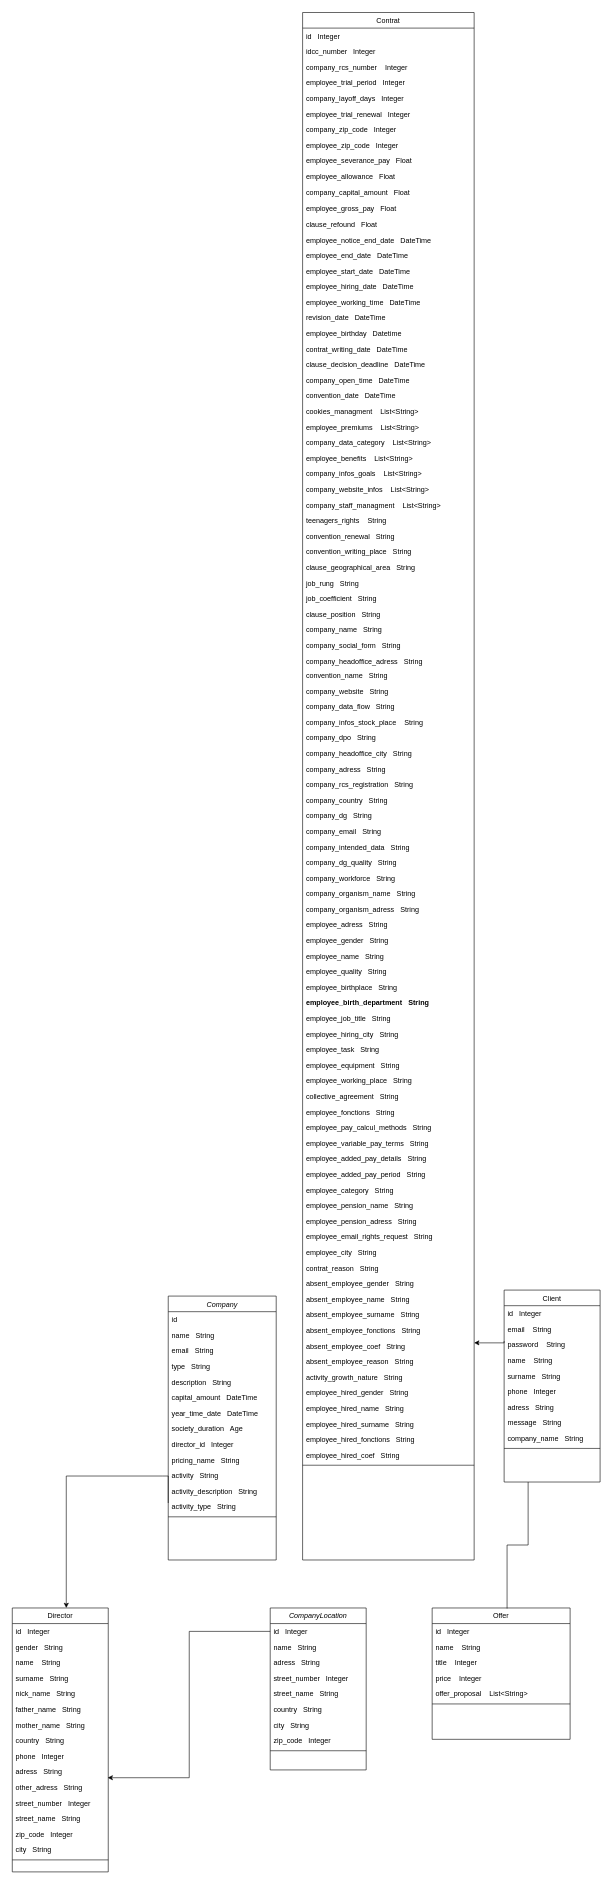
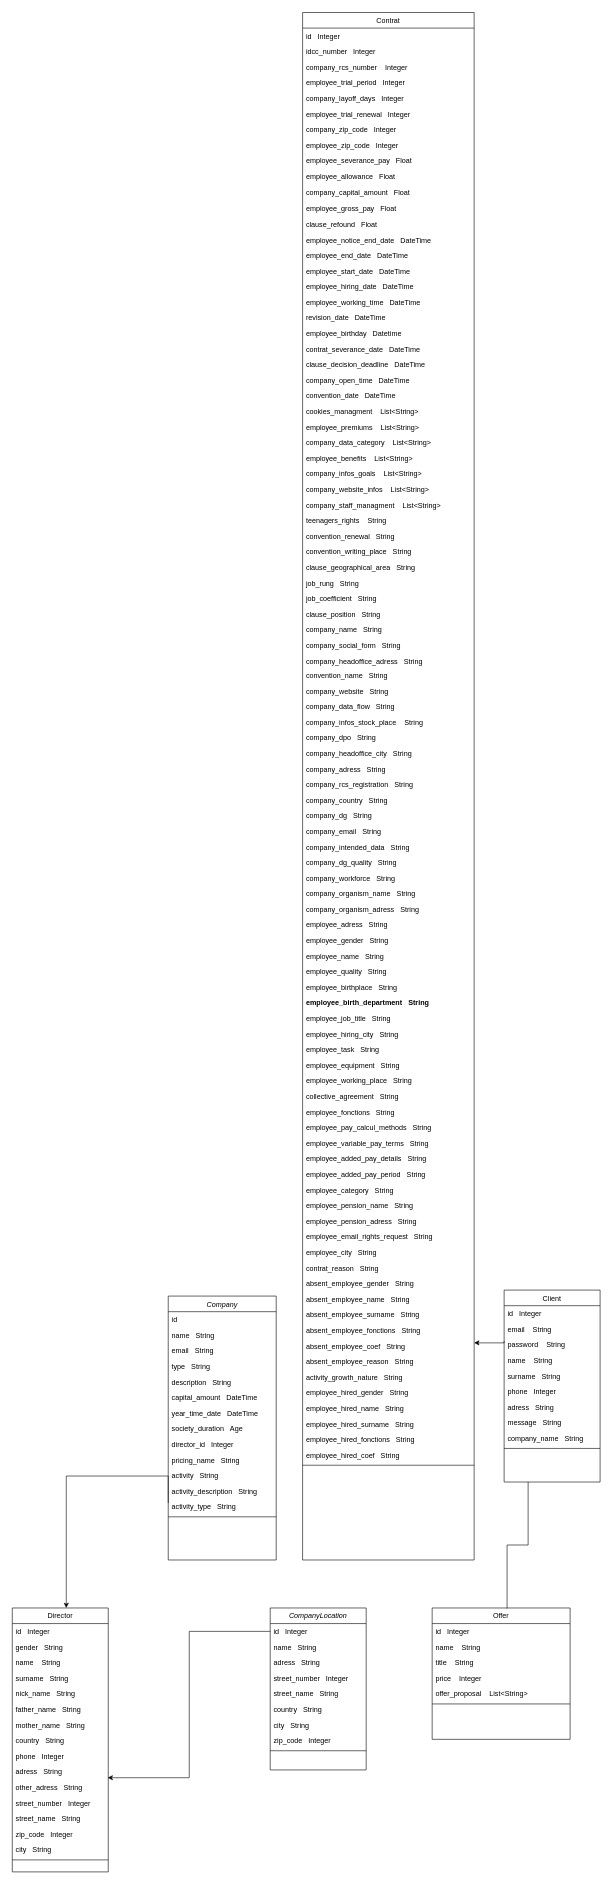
(365, 349) -> (371, 349)
(464, 1663) -> (461, 1663)
